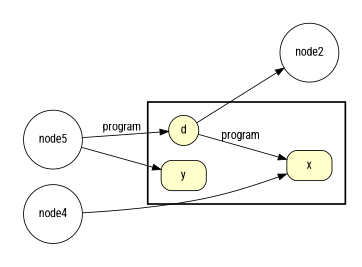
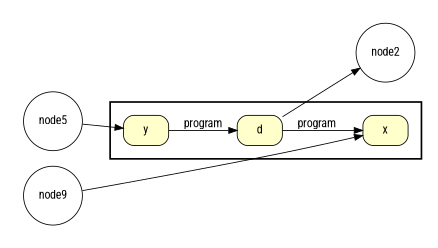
(184, 130) -> (260, 130)
(121, 135) -> (199, 130)
(53, 214) -> (53, 196)
